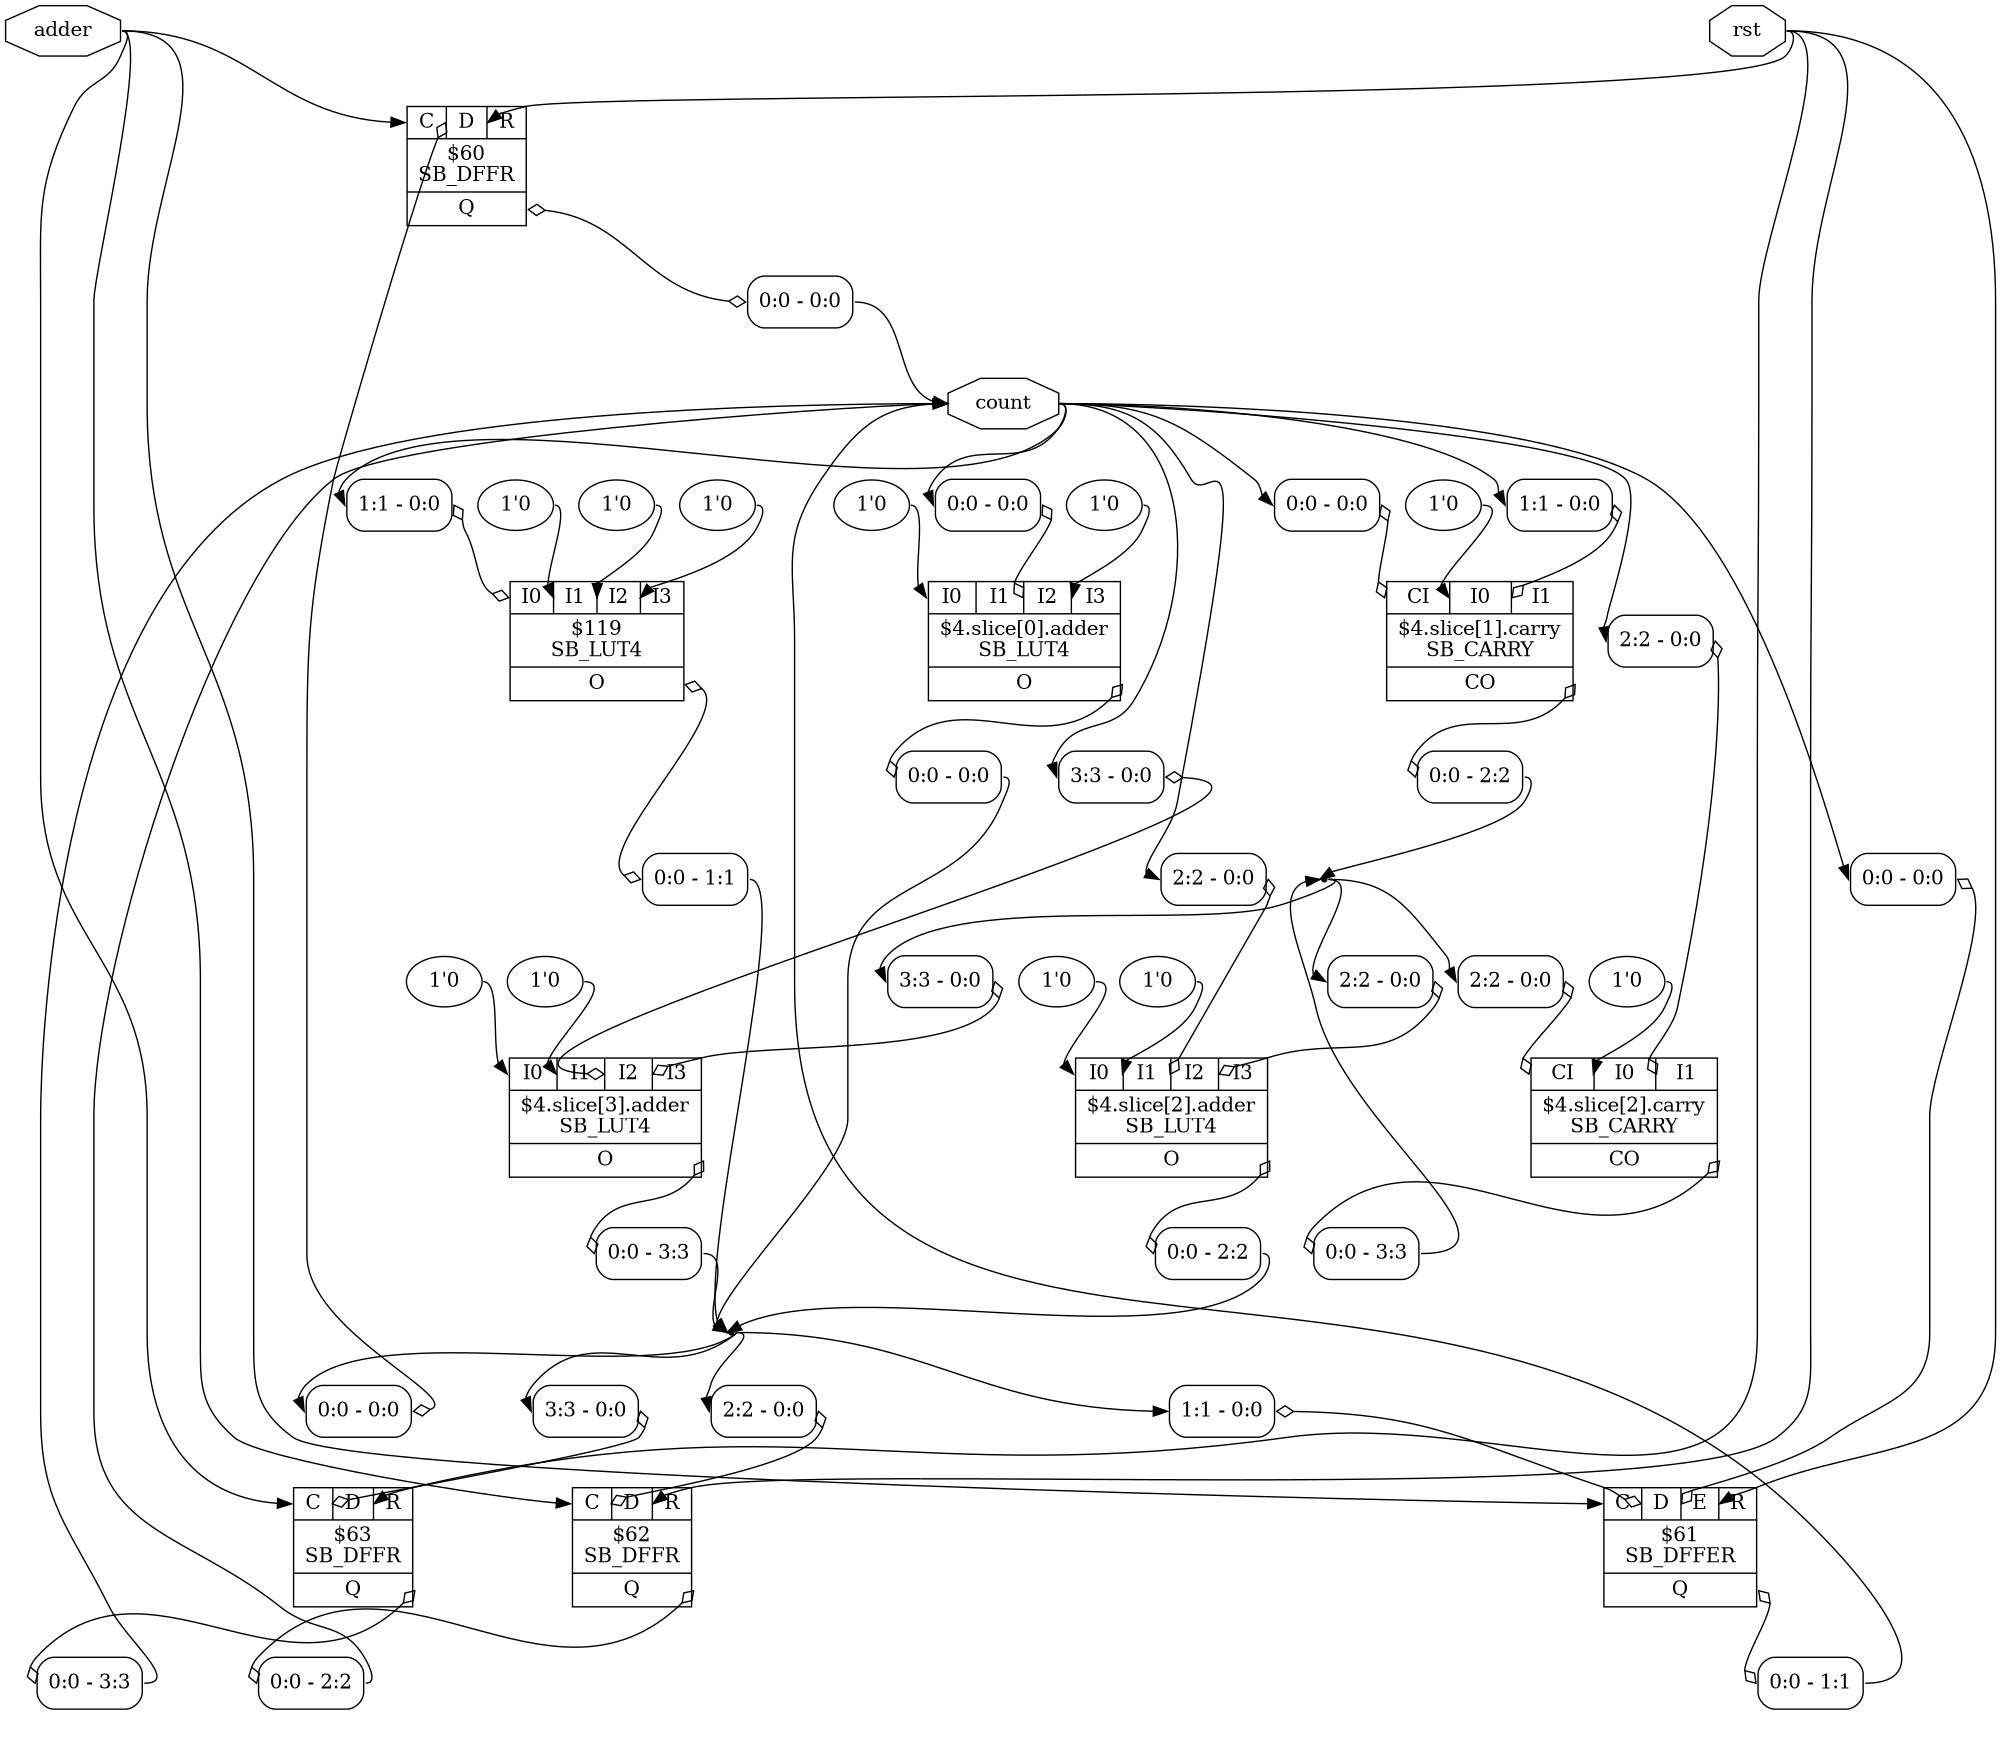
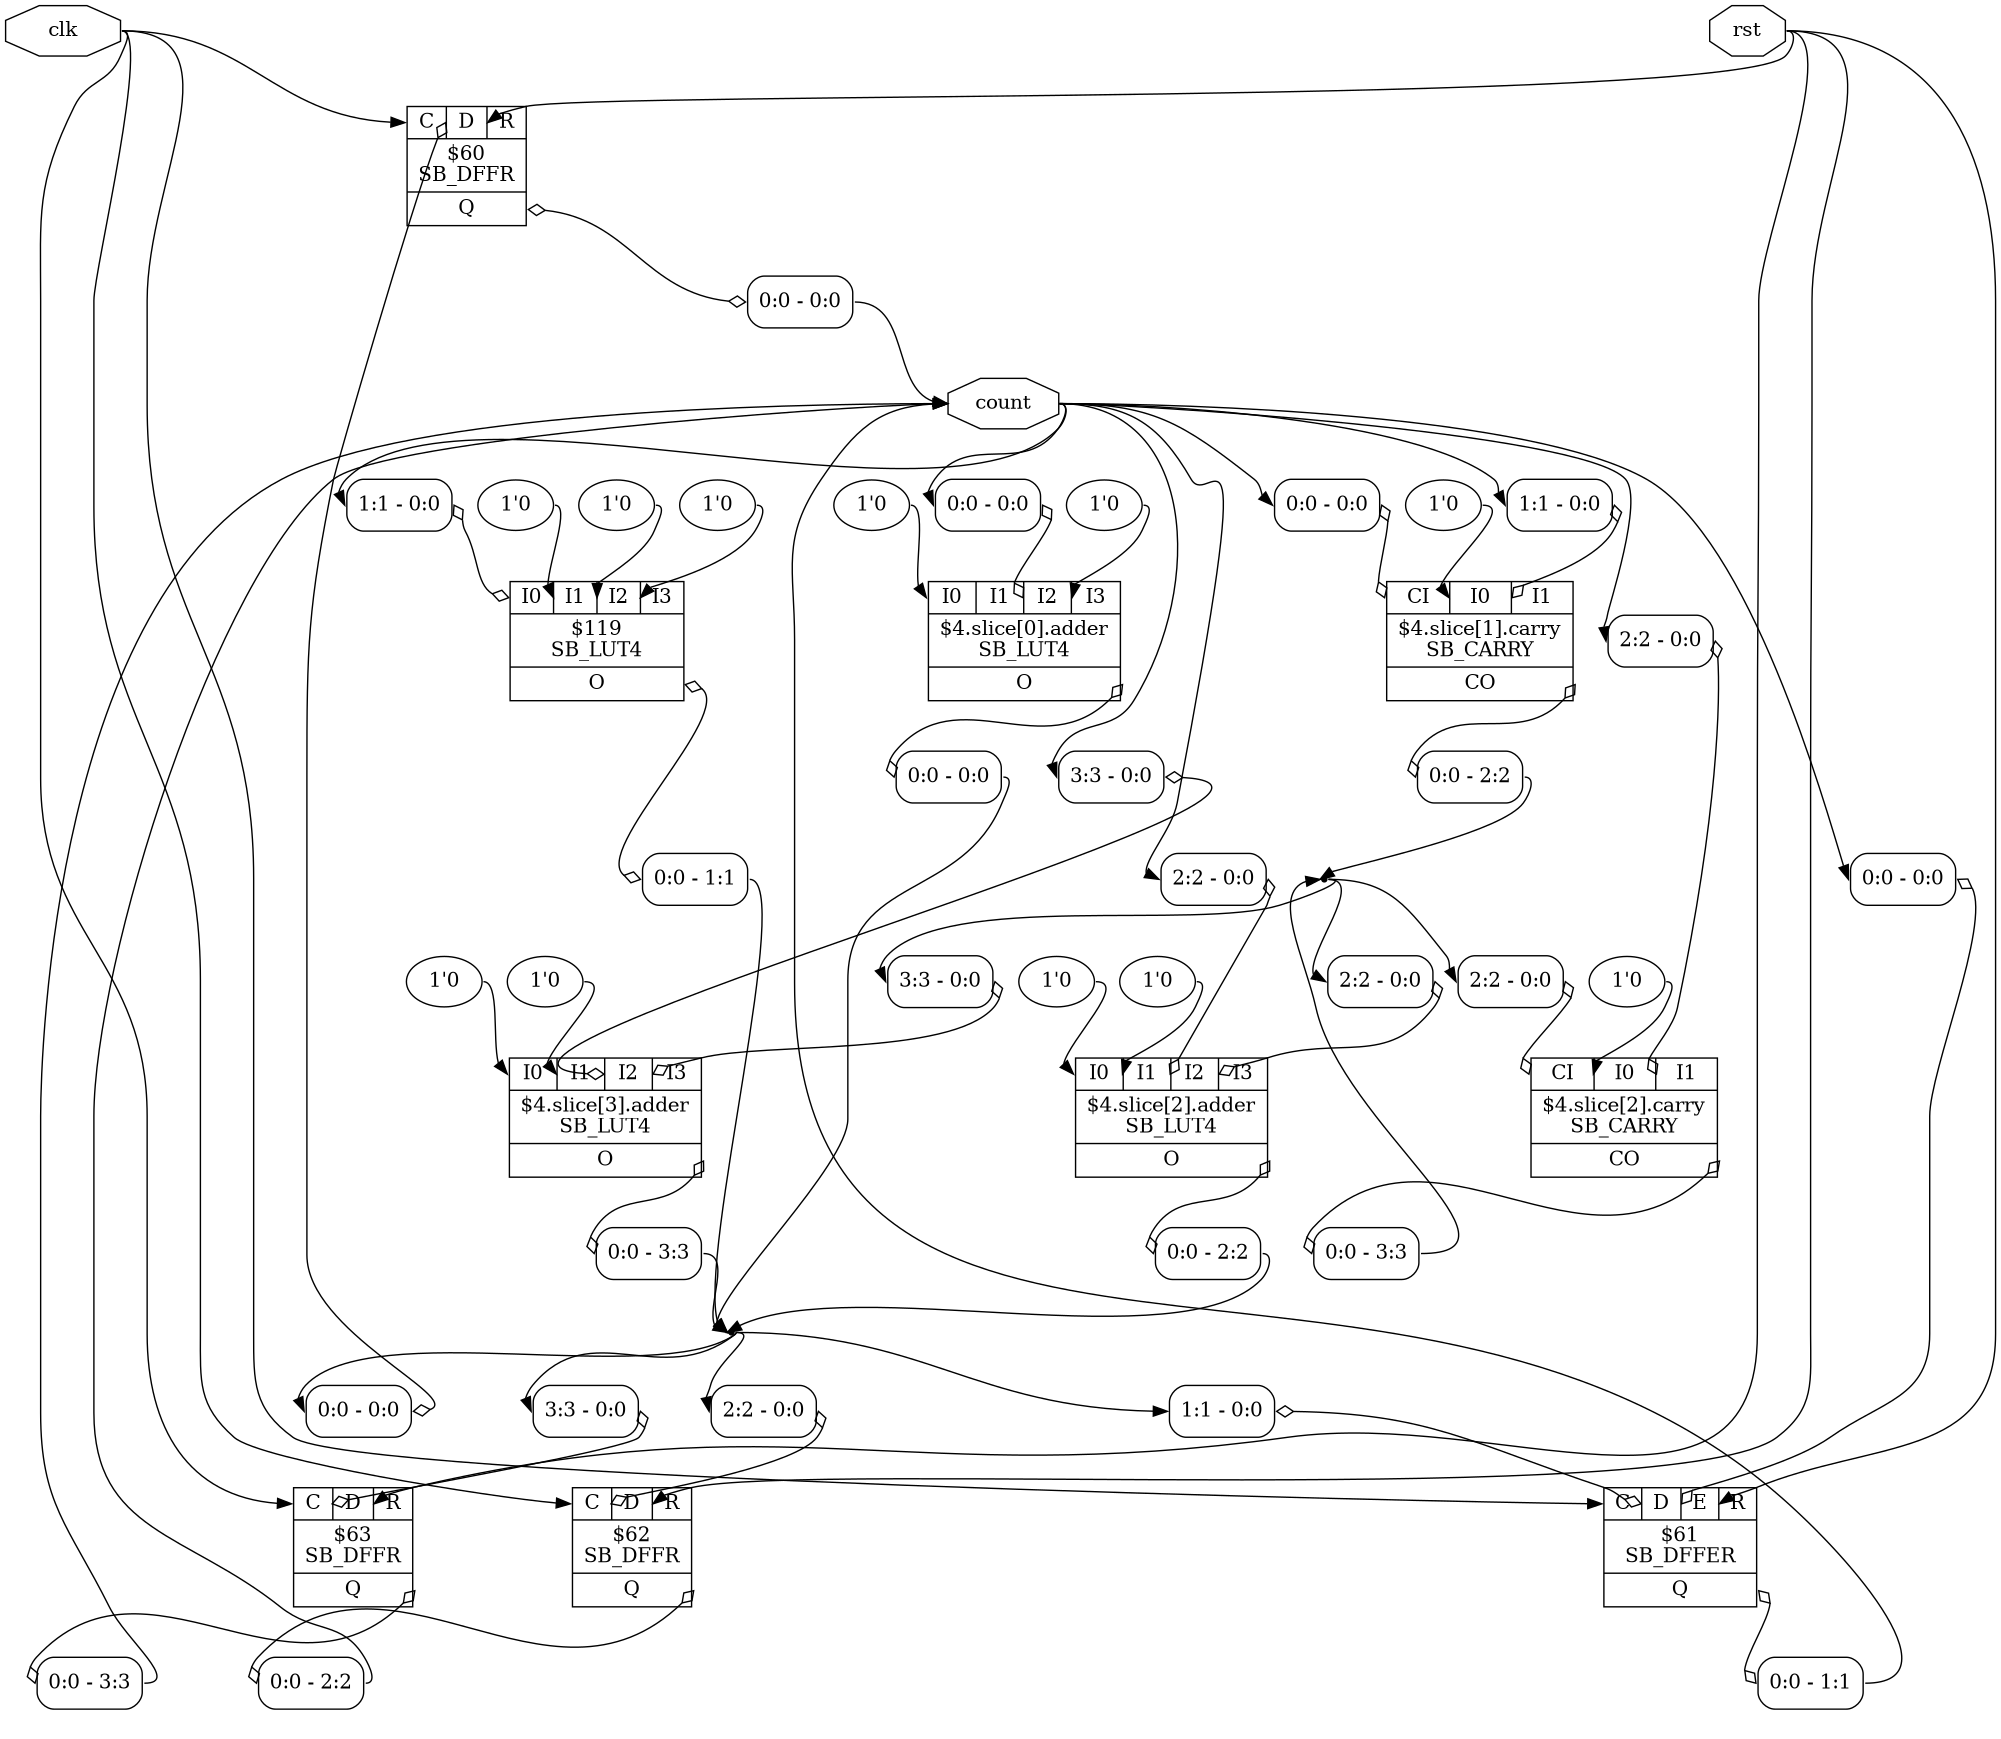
(63, 31) -> (63, 31)
